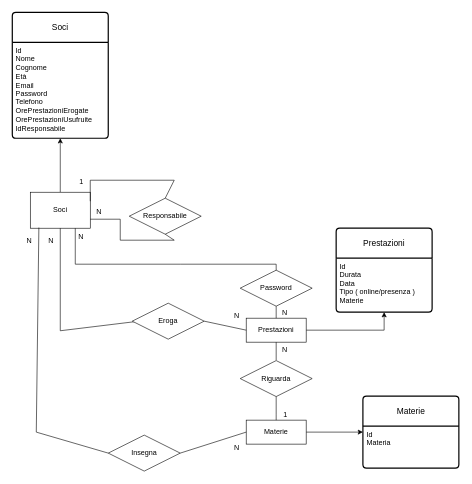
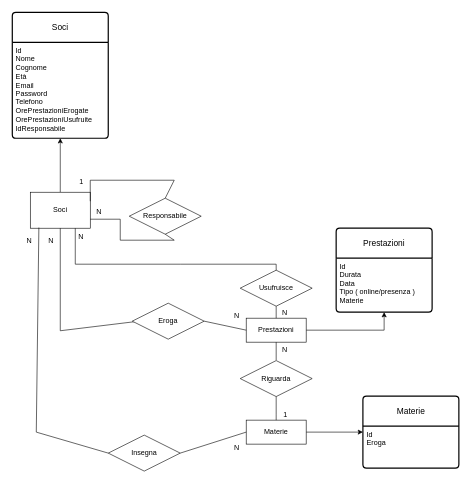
(276, 288) -> (276, 288)
(380, 439) -> (377, 439)
